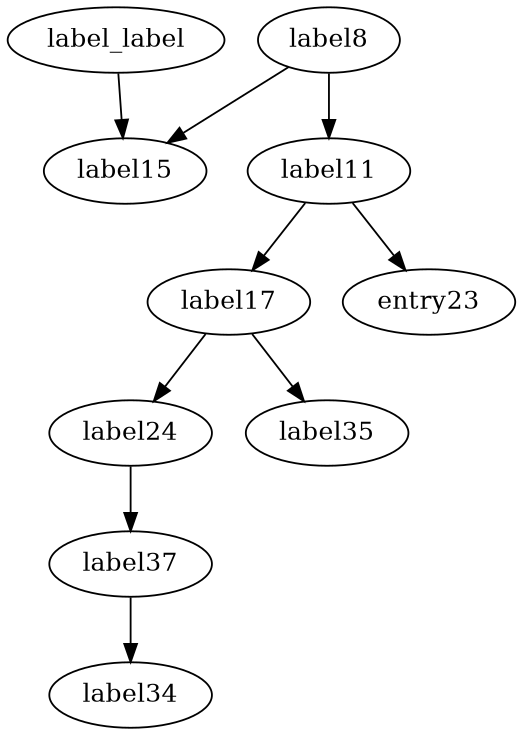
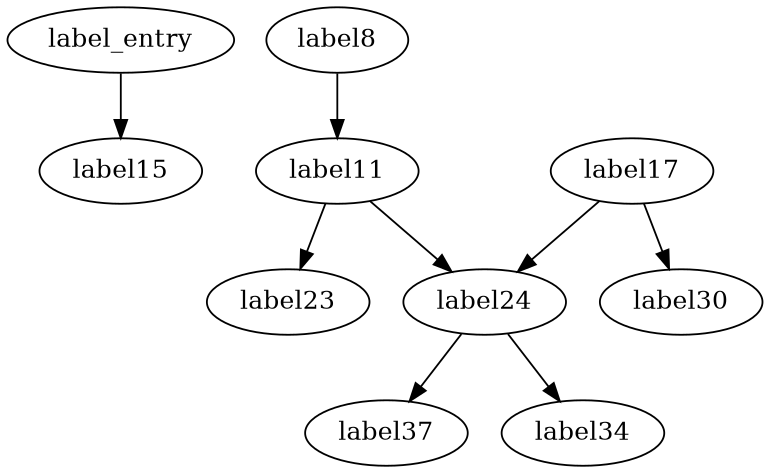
(116, 40) -> (121, 40)
(236, 100) -> none
(285, 229) -> (404, 230)
(429, 302) -> (288, 302)
(327, 433) -> (681, 302)
(131, 621) -> (528, 360)
